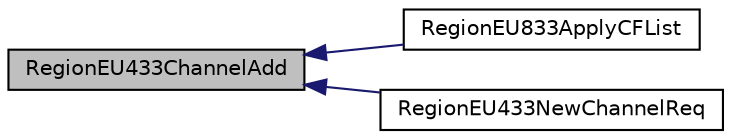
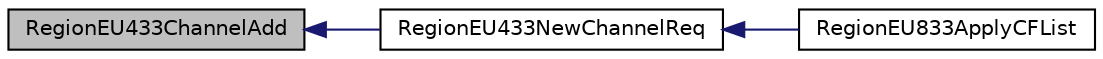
(365, 49) -> (772, 30)
